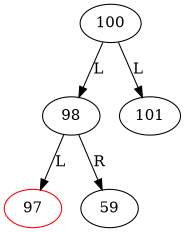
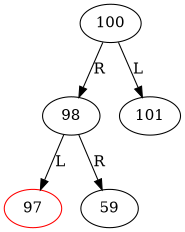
(99, 70) -> (99, 70)
